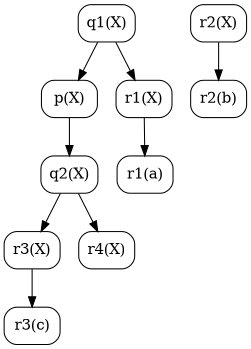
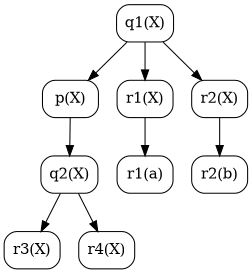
none -> (179, 58)
(32, 326) -> none
